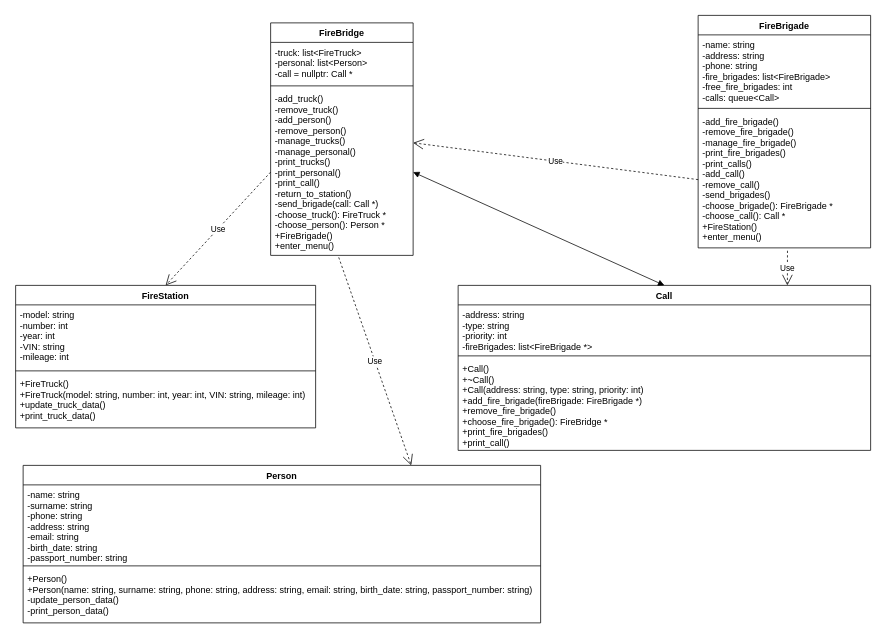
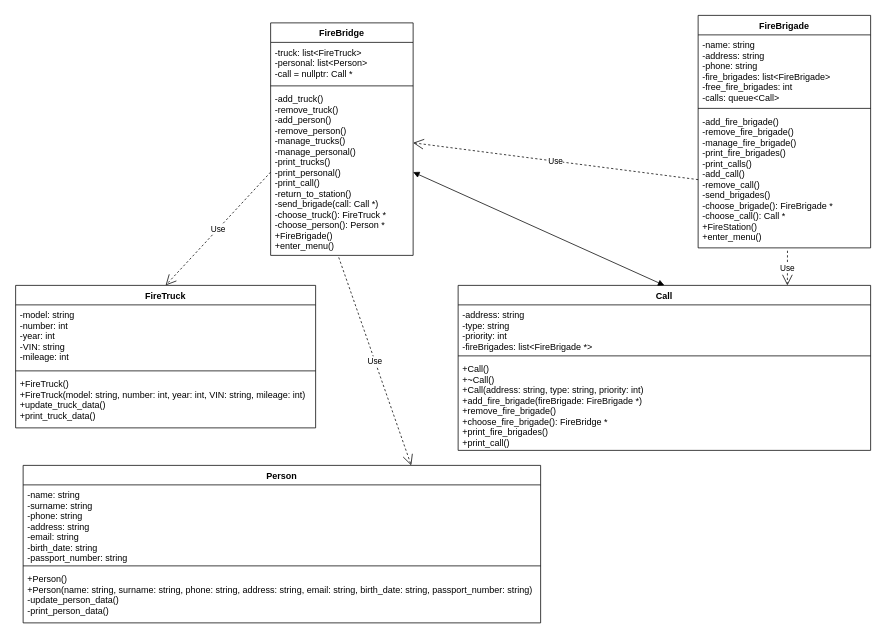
(165, 296) -> (165, 296)
